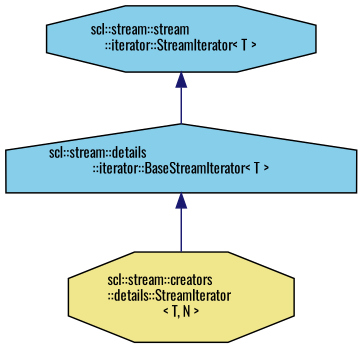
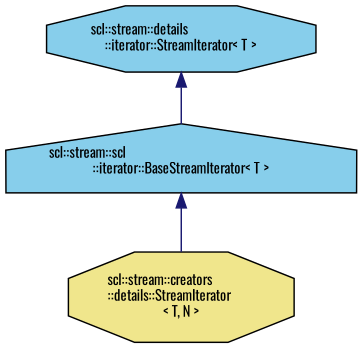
(181, 39) -> (181, 39)
(181, 162) -> (181, 162)
